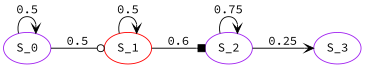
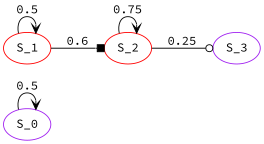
(74, 48) -> none
(229, 48) -> (128, 48)
(279, 48) -> (179, 48)
